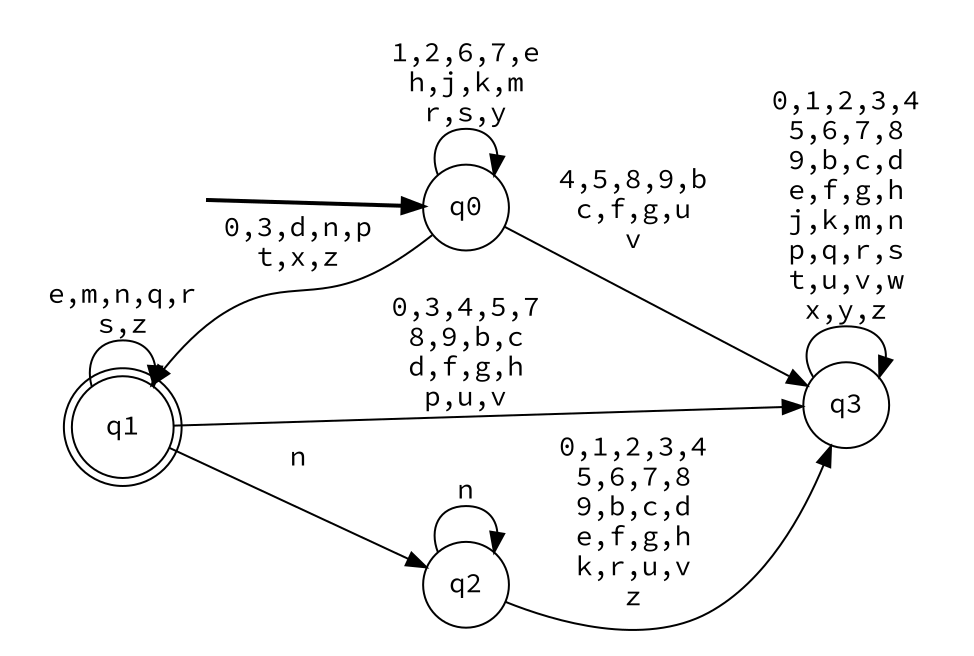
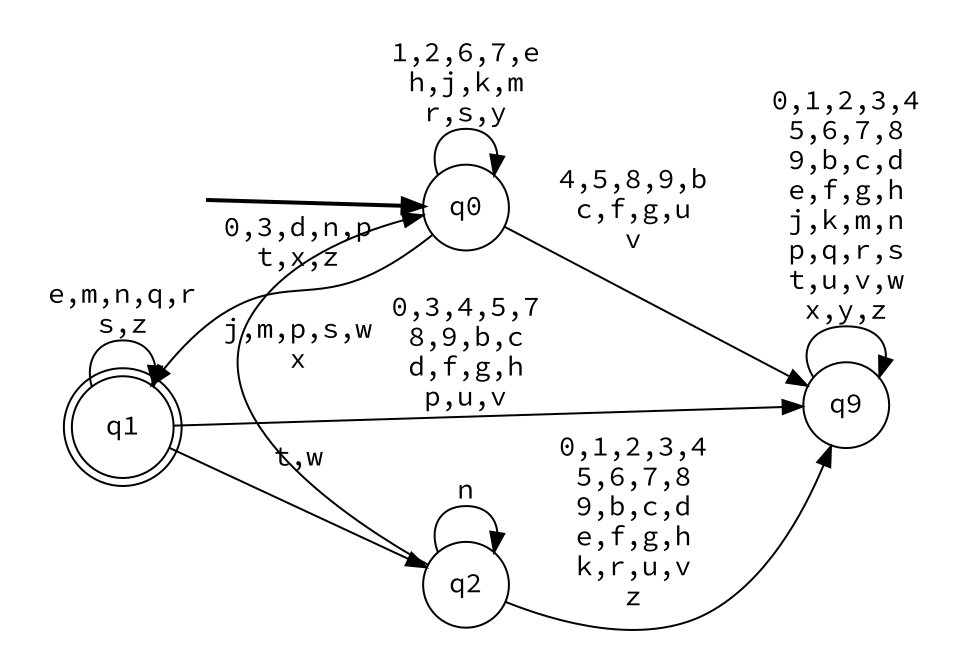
none -> (242, 390)
(846, 405) -> (846, 405)
(298, 458) -> (298, 458)
